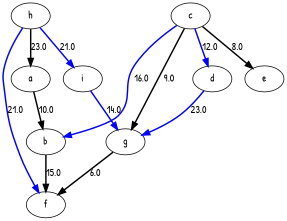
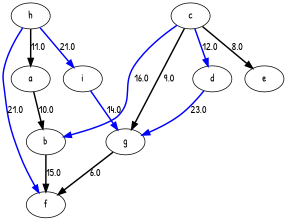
(39, 47) -> (38, 47)
